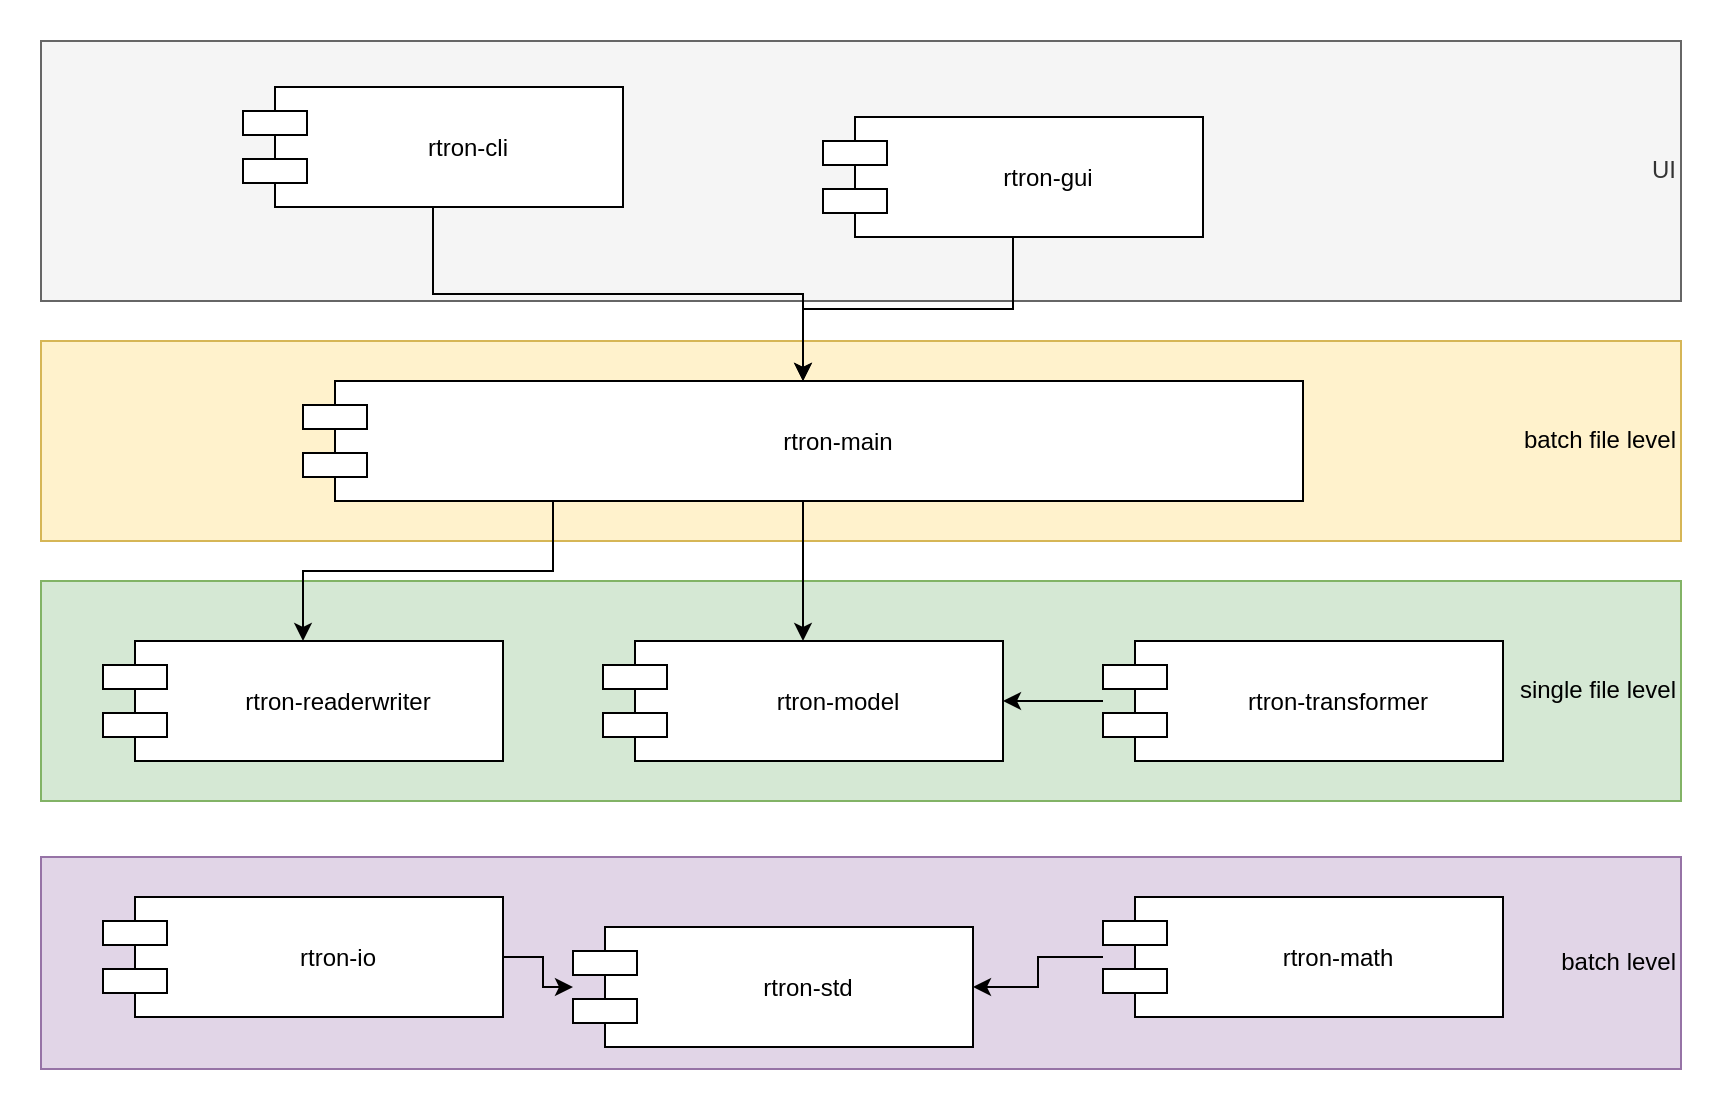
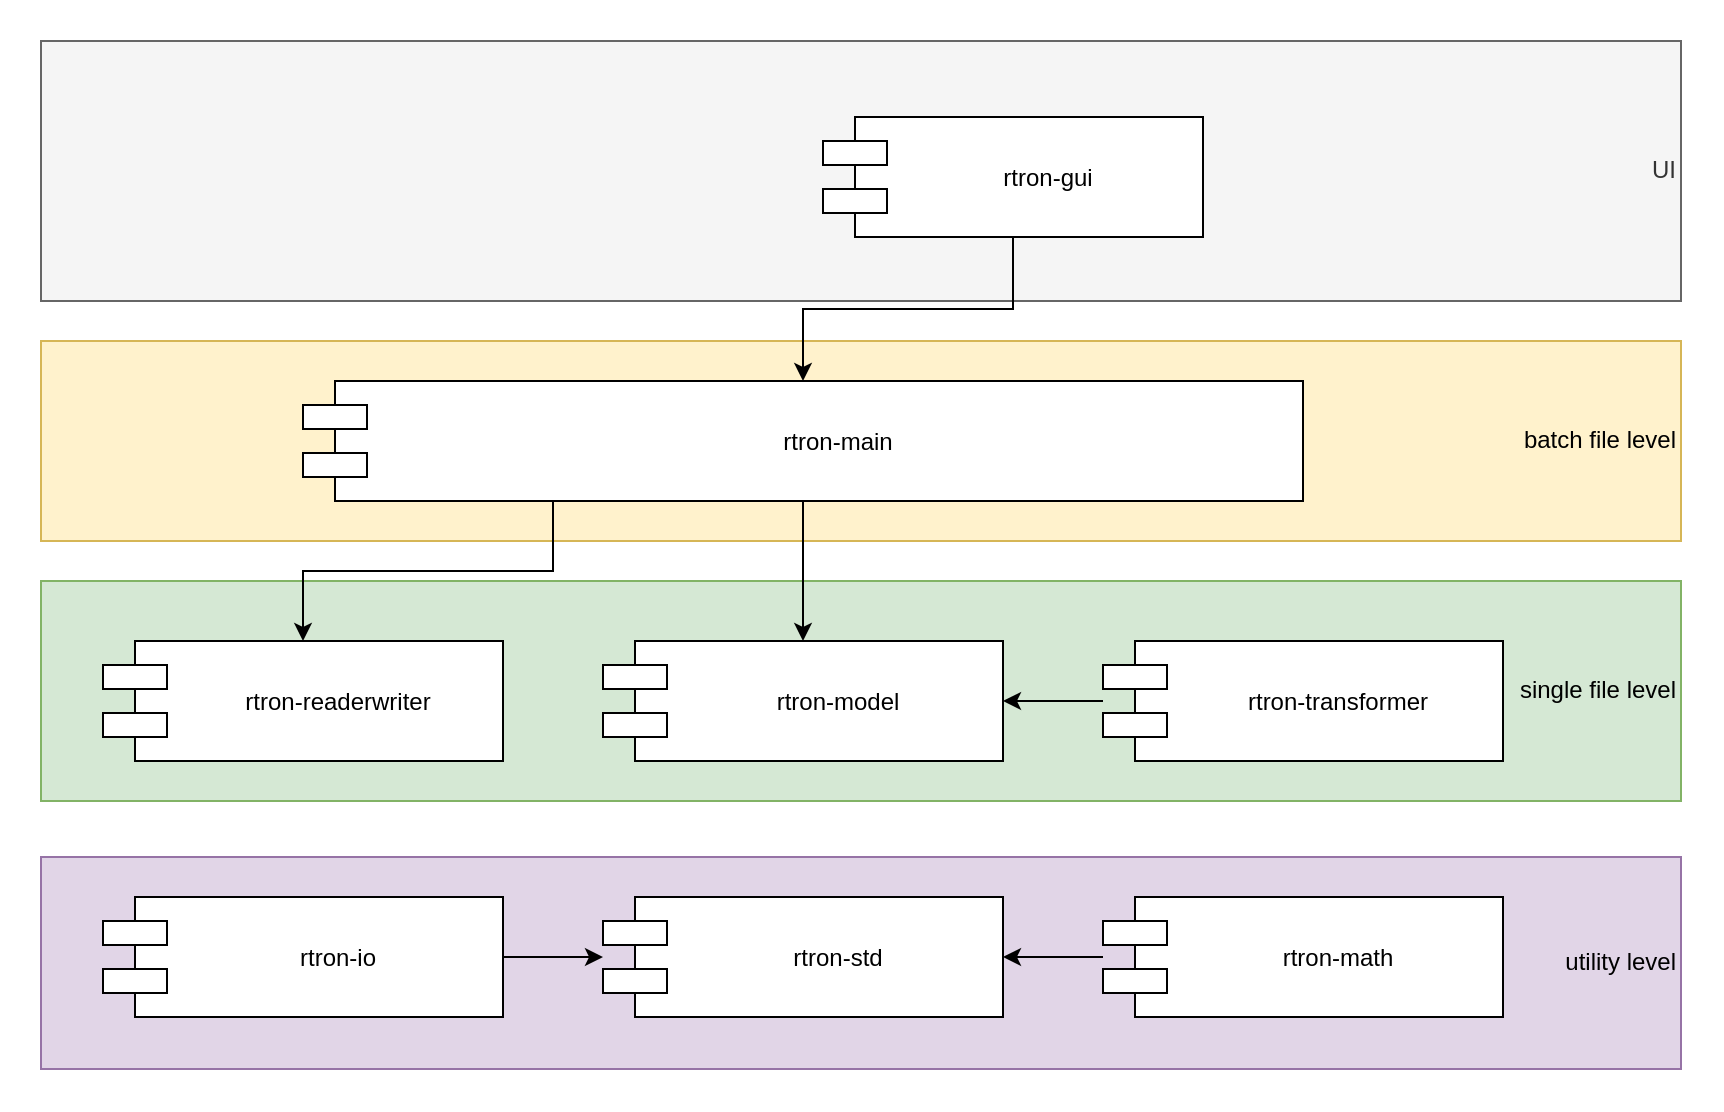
(433, 147) -> none
(580, 294) -> none
(1612, 963) -> (1608, 963)
(773, 987) -> (803, 957)
